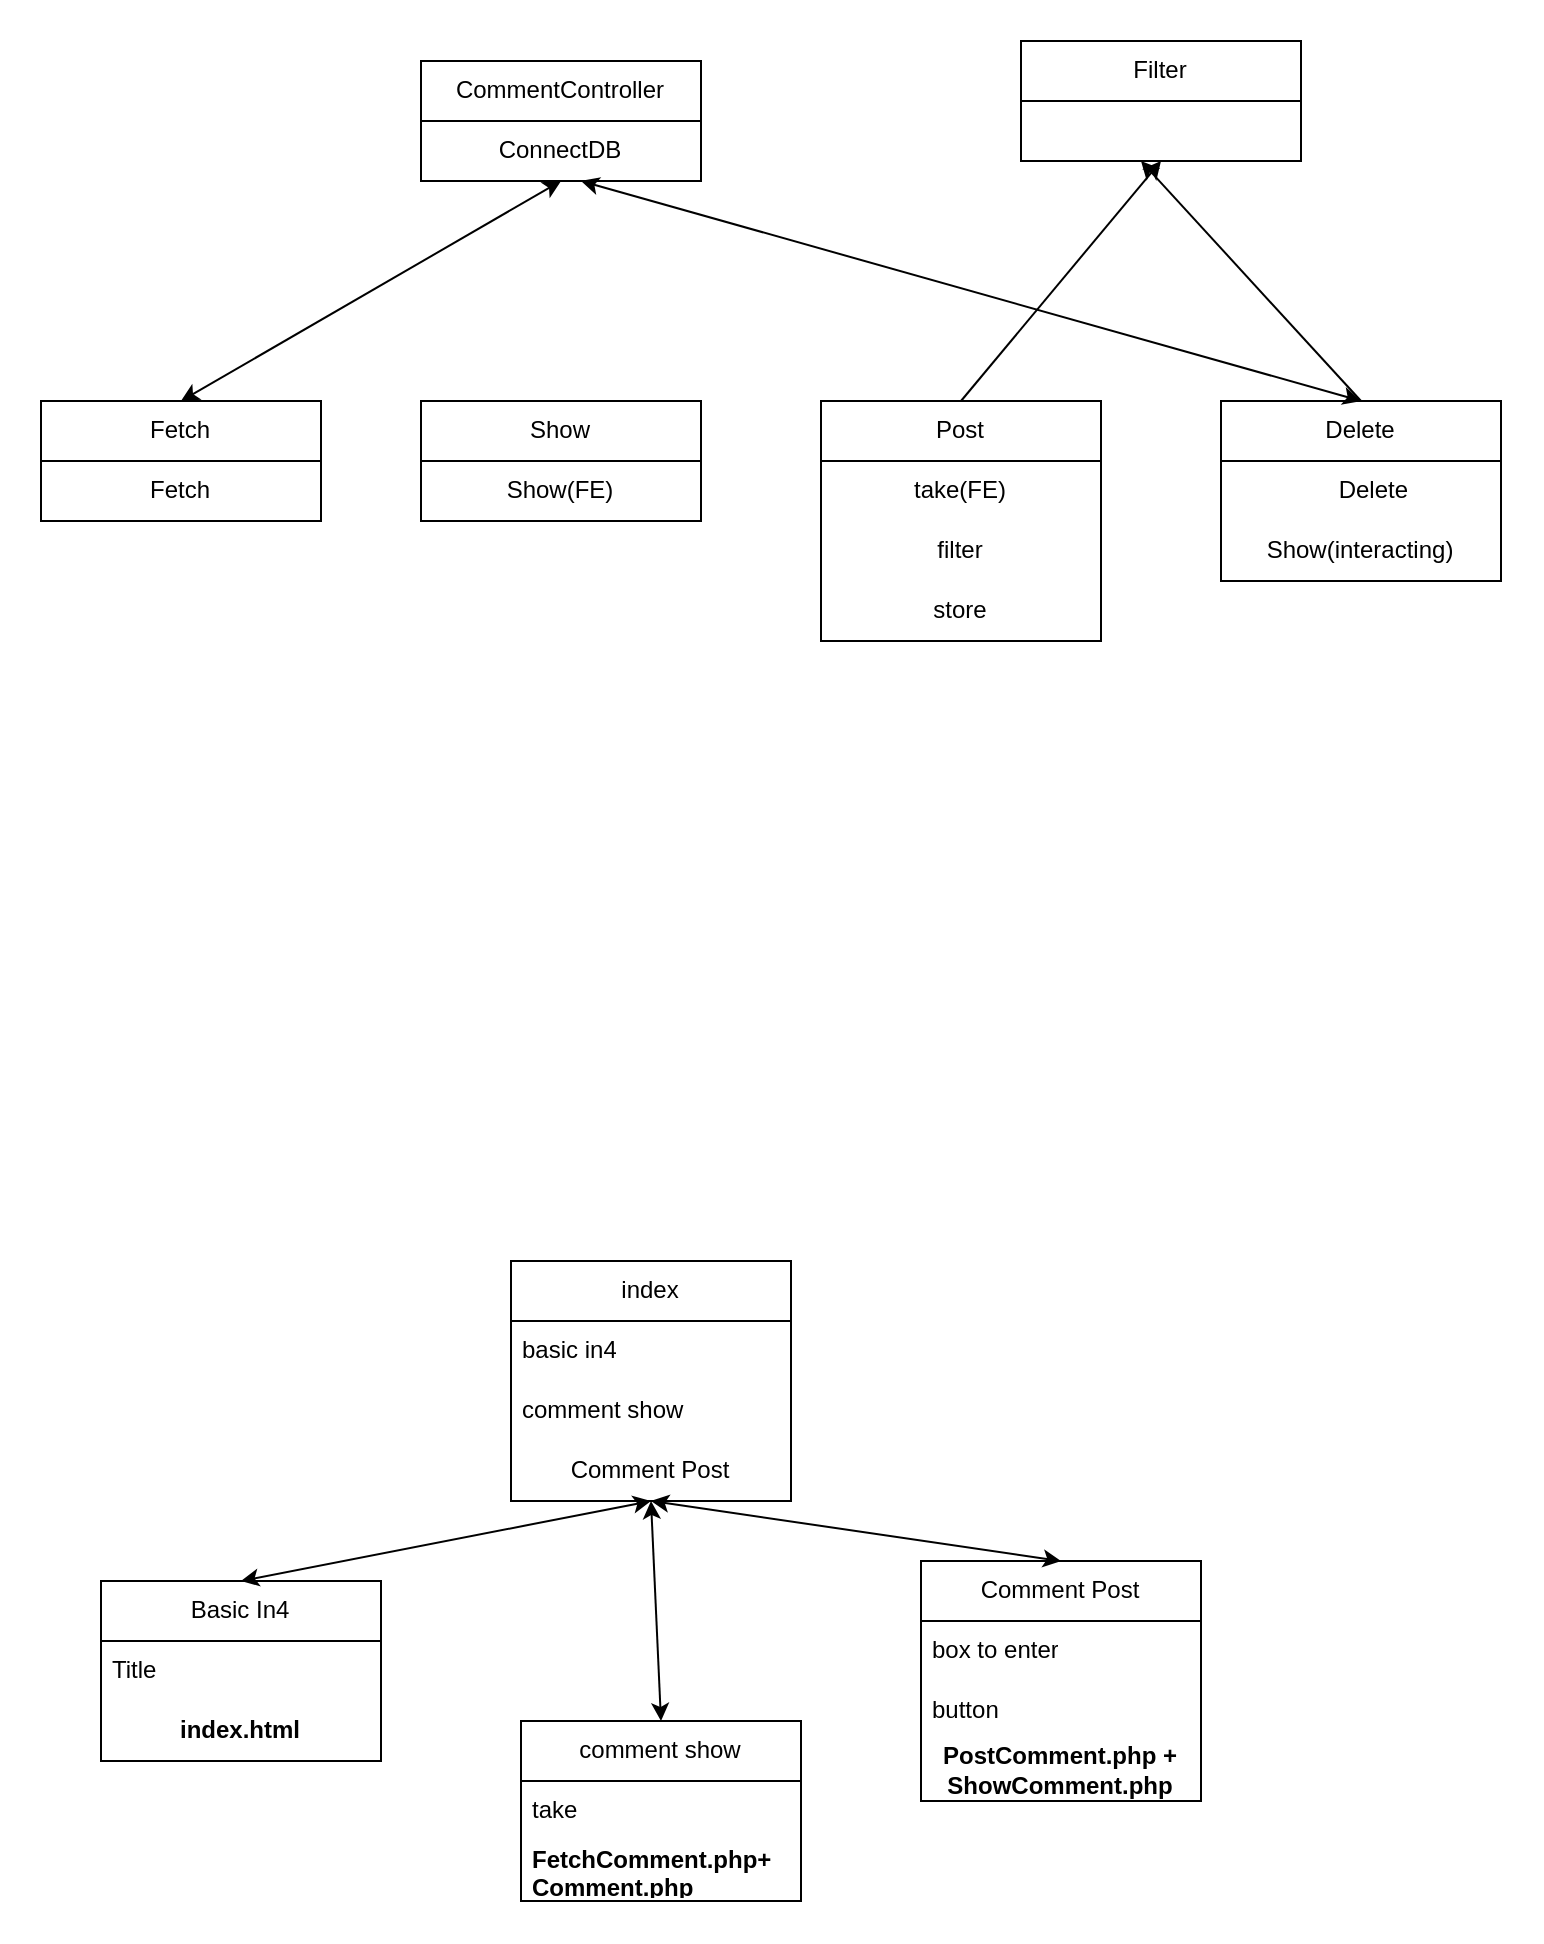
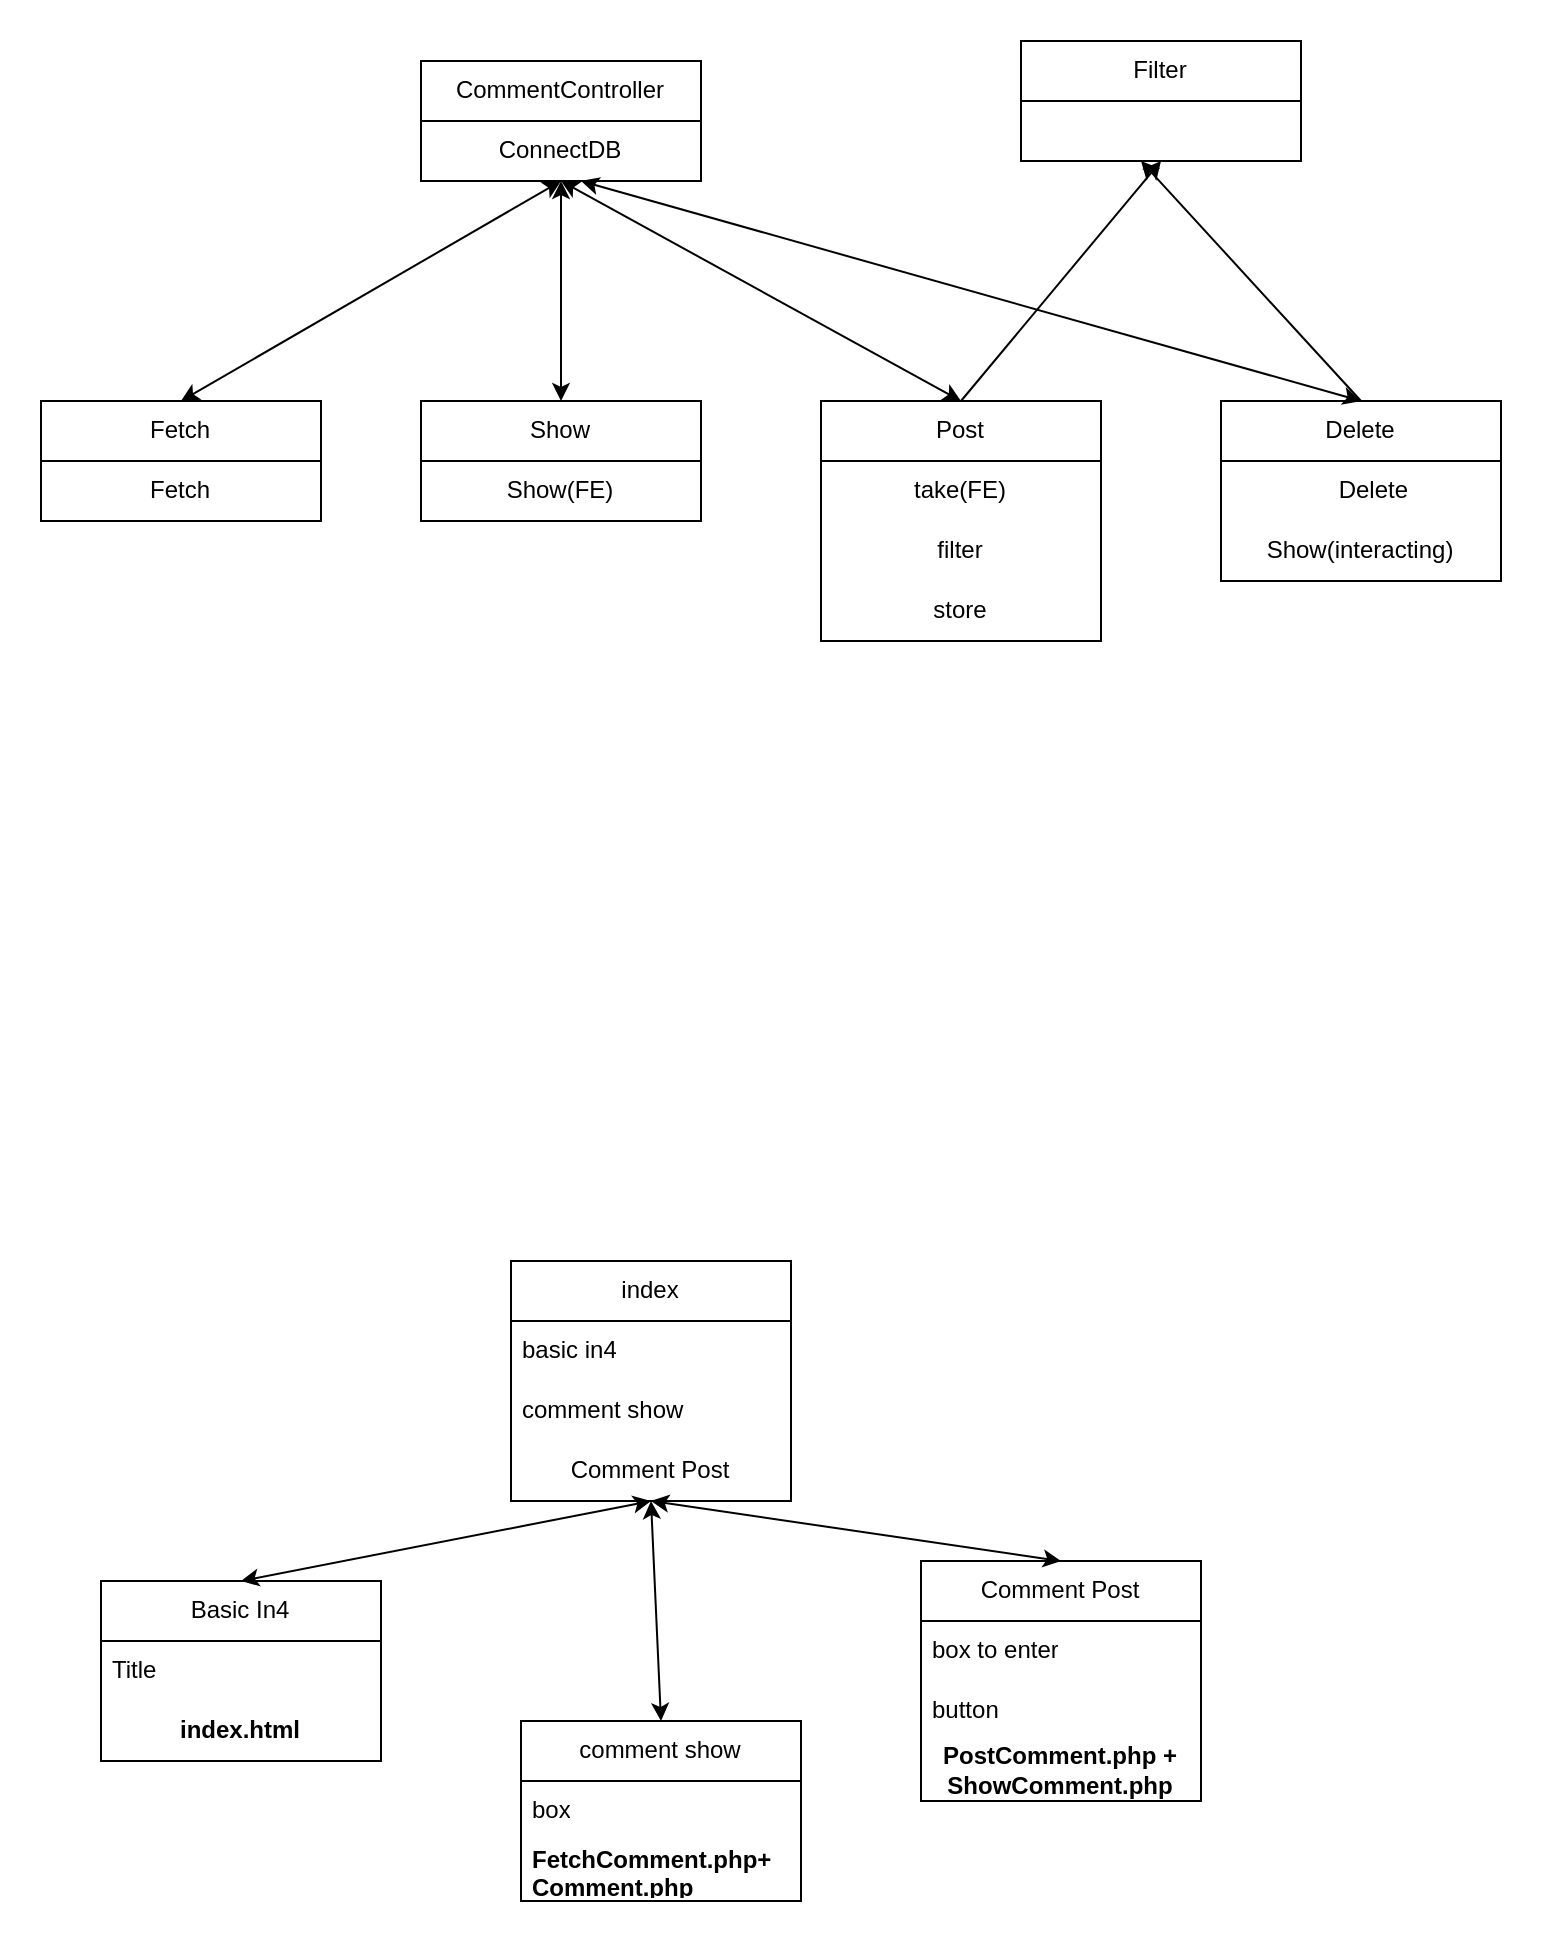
none -> (561, 291)
none -> (761, 291)
(560, 1811) -> (553, 1811)
